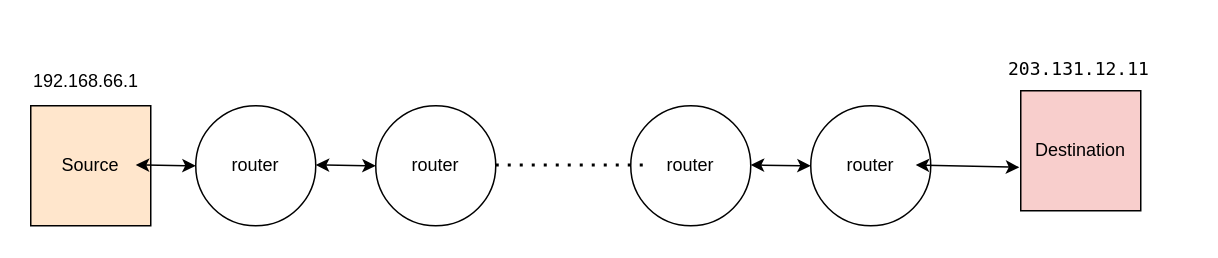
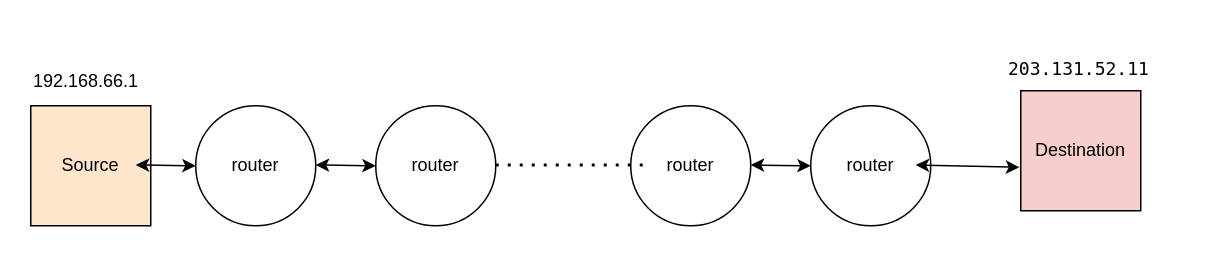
(1067, 52) -> (1067, 52)
